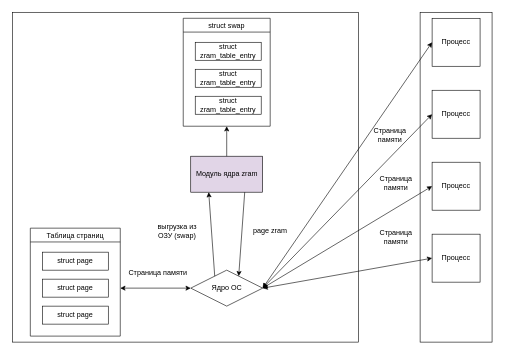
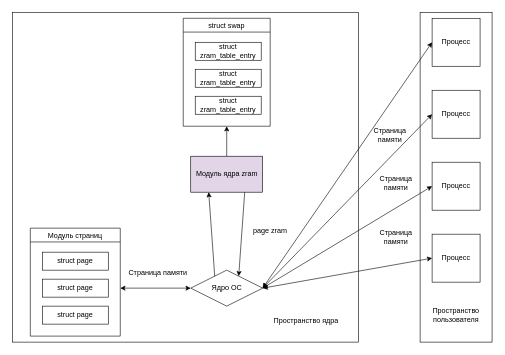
(177, 231) -> none
(75, 236) -> (75, 236)
none -> (456, 315)
none -> (306, 321)
